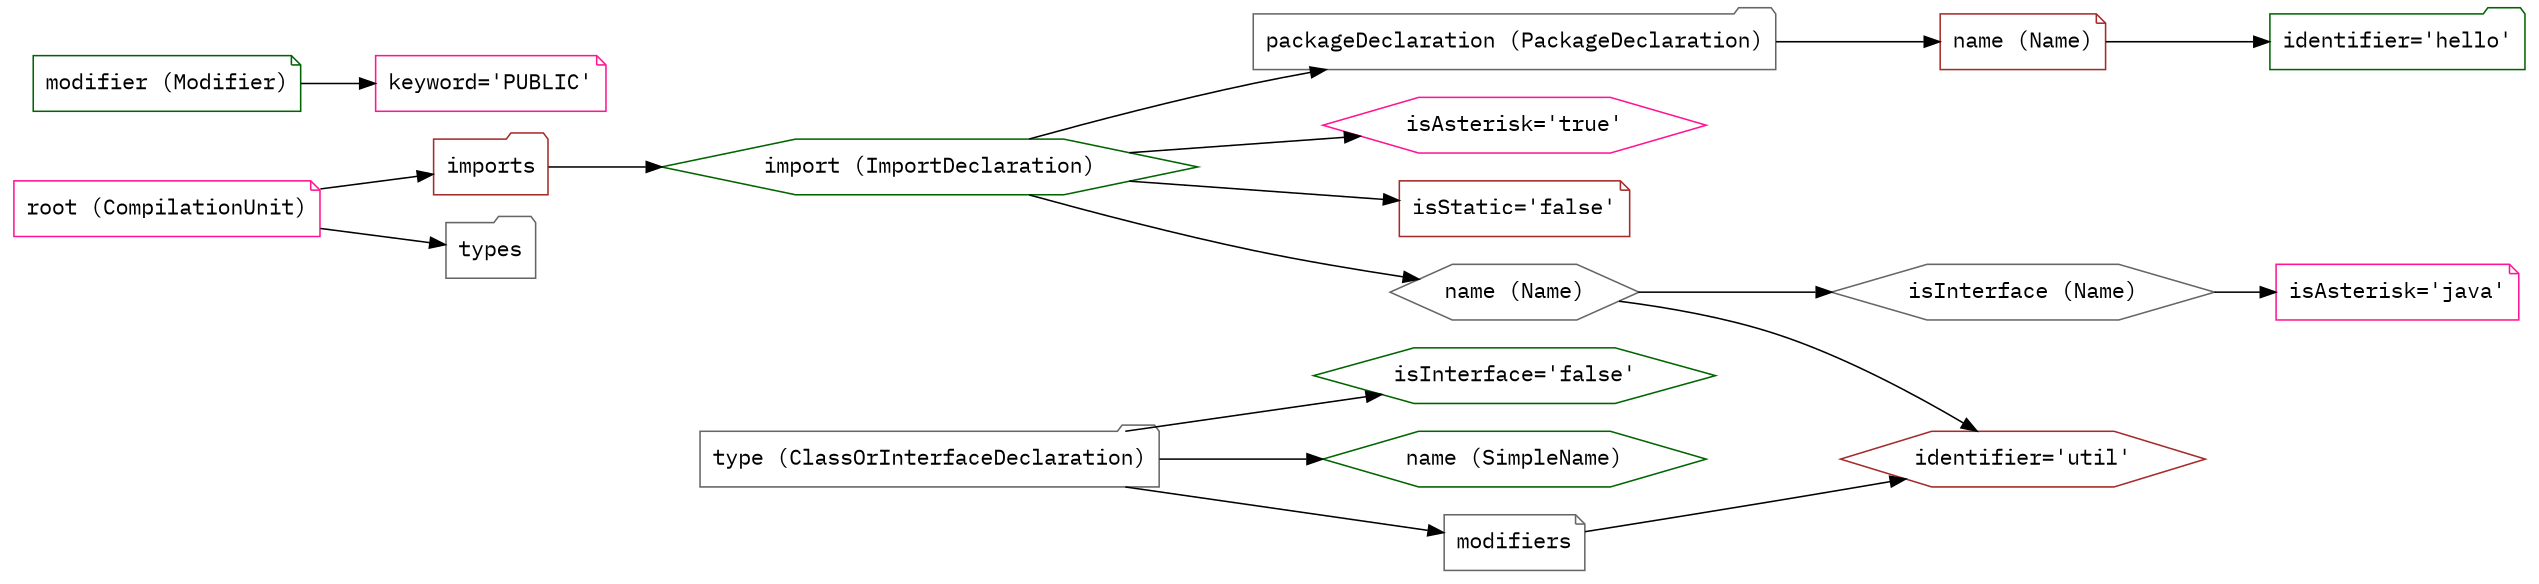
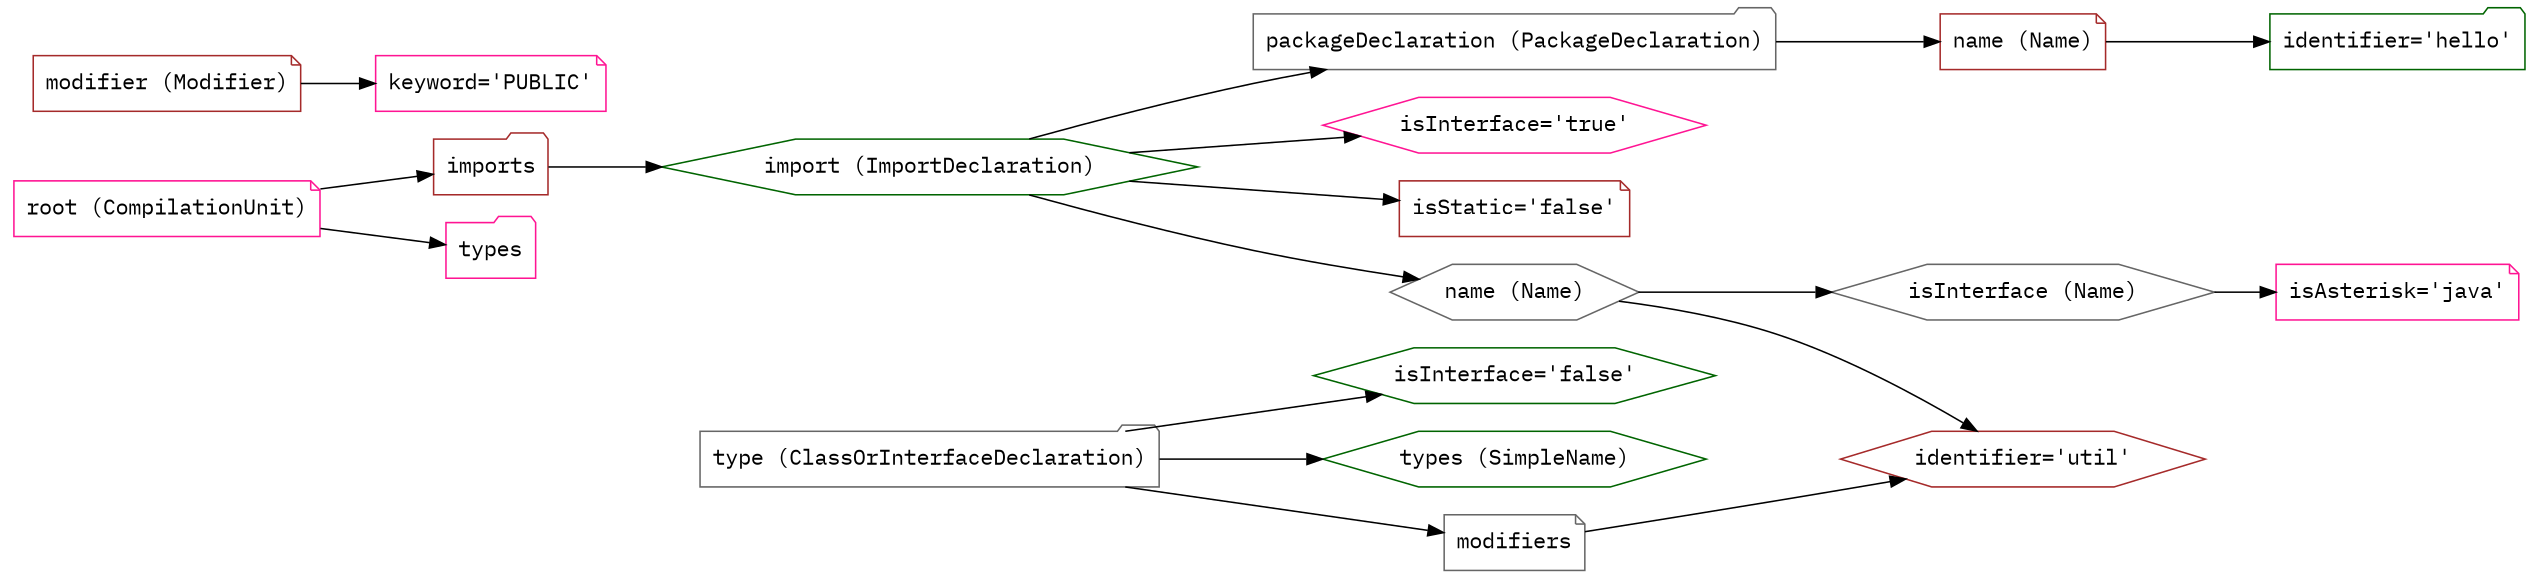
(167, 83) -> (167, 83)
(1514, 125) -> (1514, 125)
(491, 250) -> (491, 250)
(1514, 459) -> (1514, 459)
